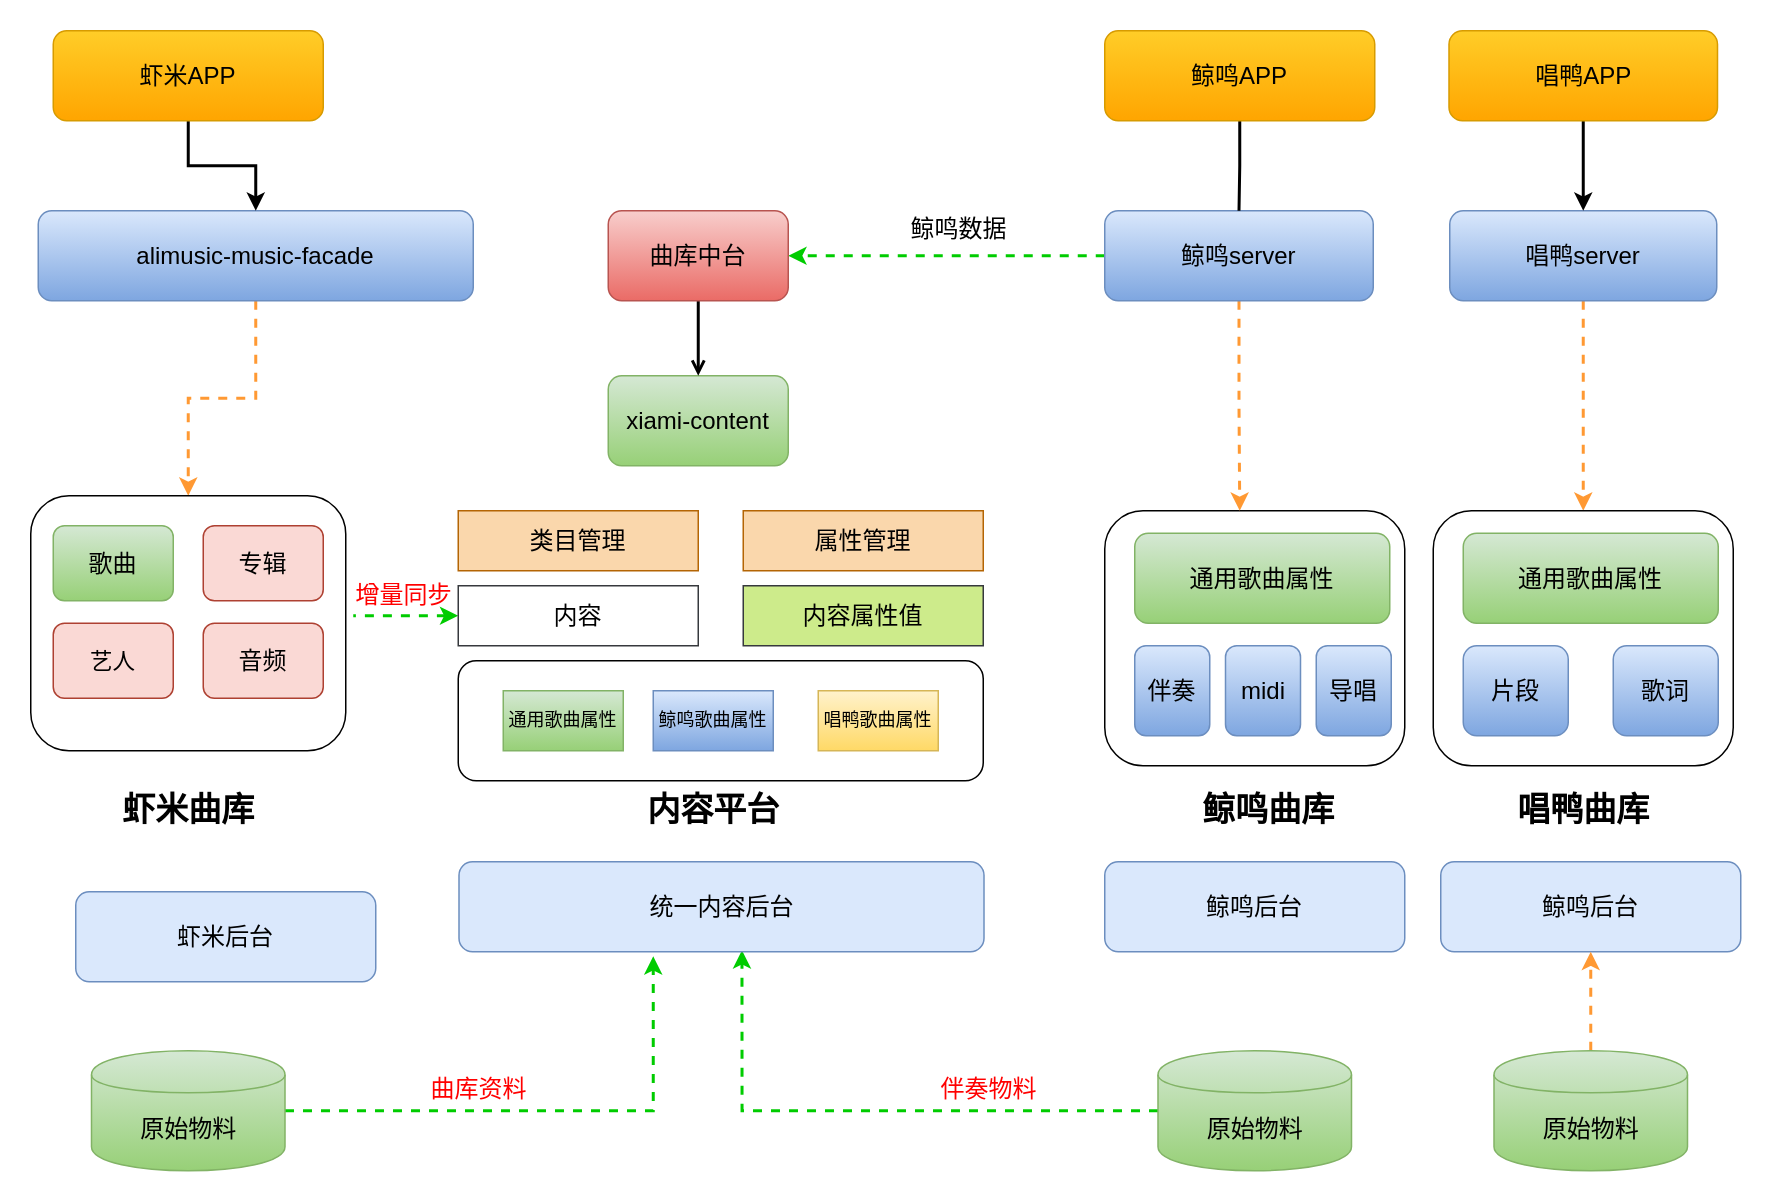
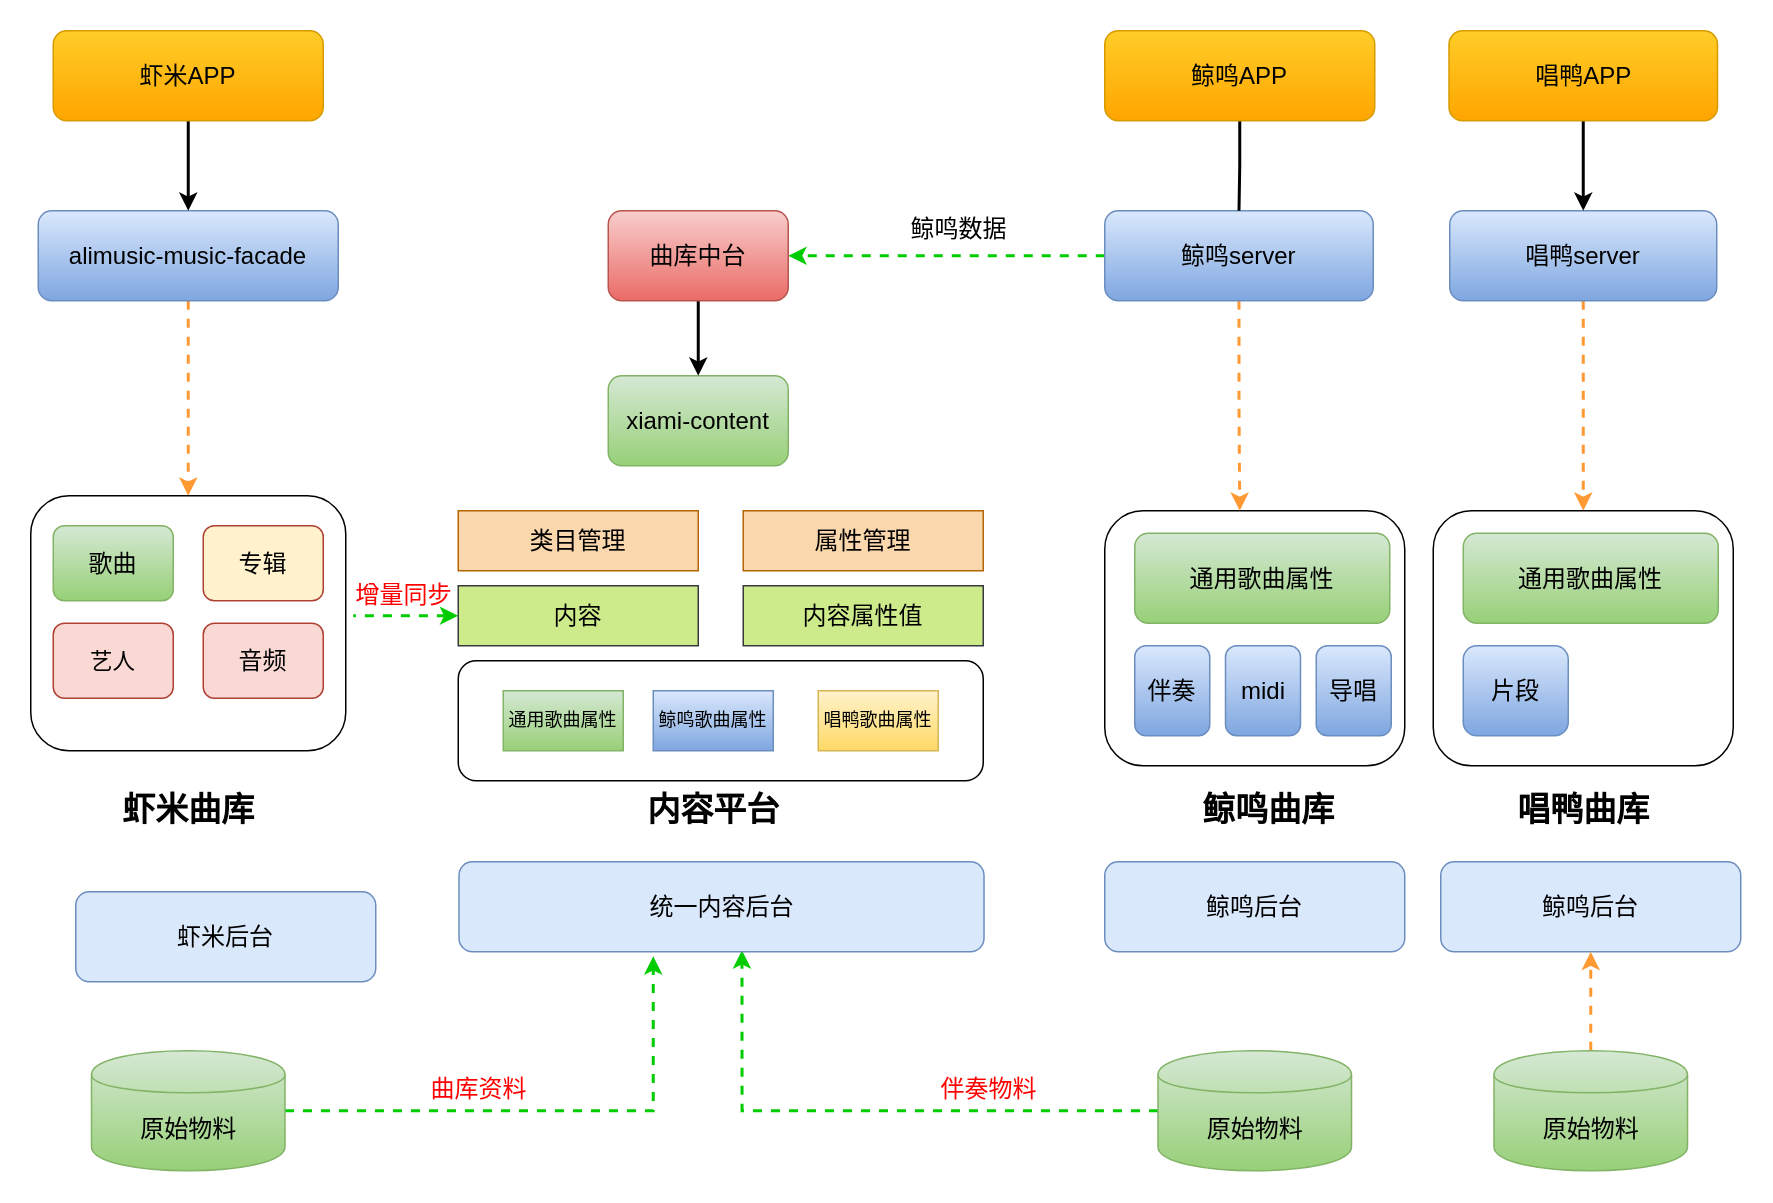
(256, 256) -> (188, 256)
(698, 362) -> (698, 361)
(263, 563) -> (263, 563)
(578, 616) -> (578, 616)
(1666, 691) -> none
